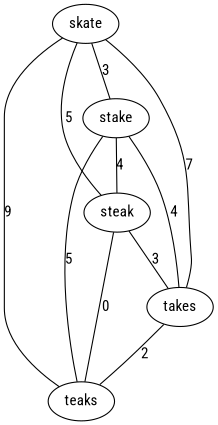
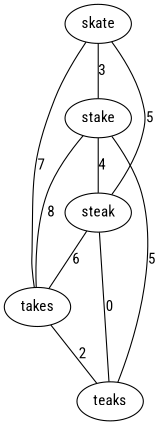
(4, 211) -> none
(174, 213) -> (51, 213)
(156, 260) -> (76, 260)
